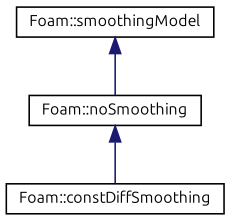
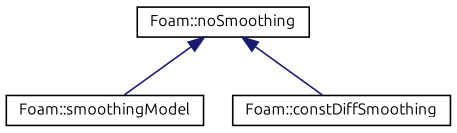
(115, 75) -> (158, 71)
